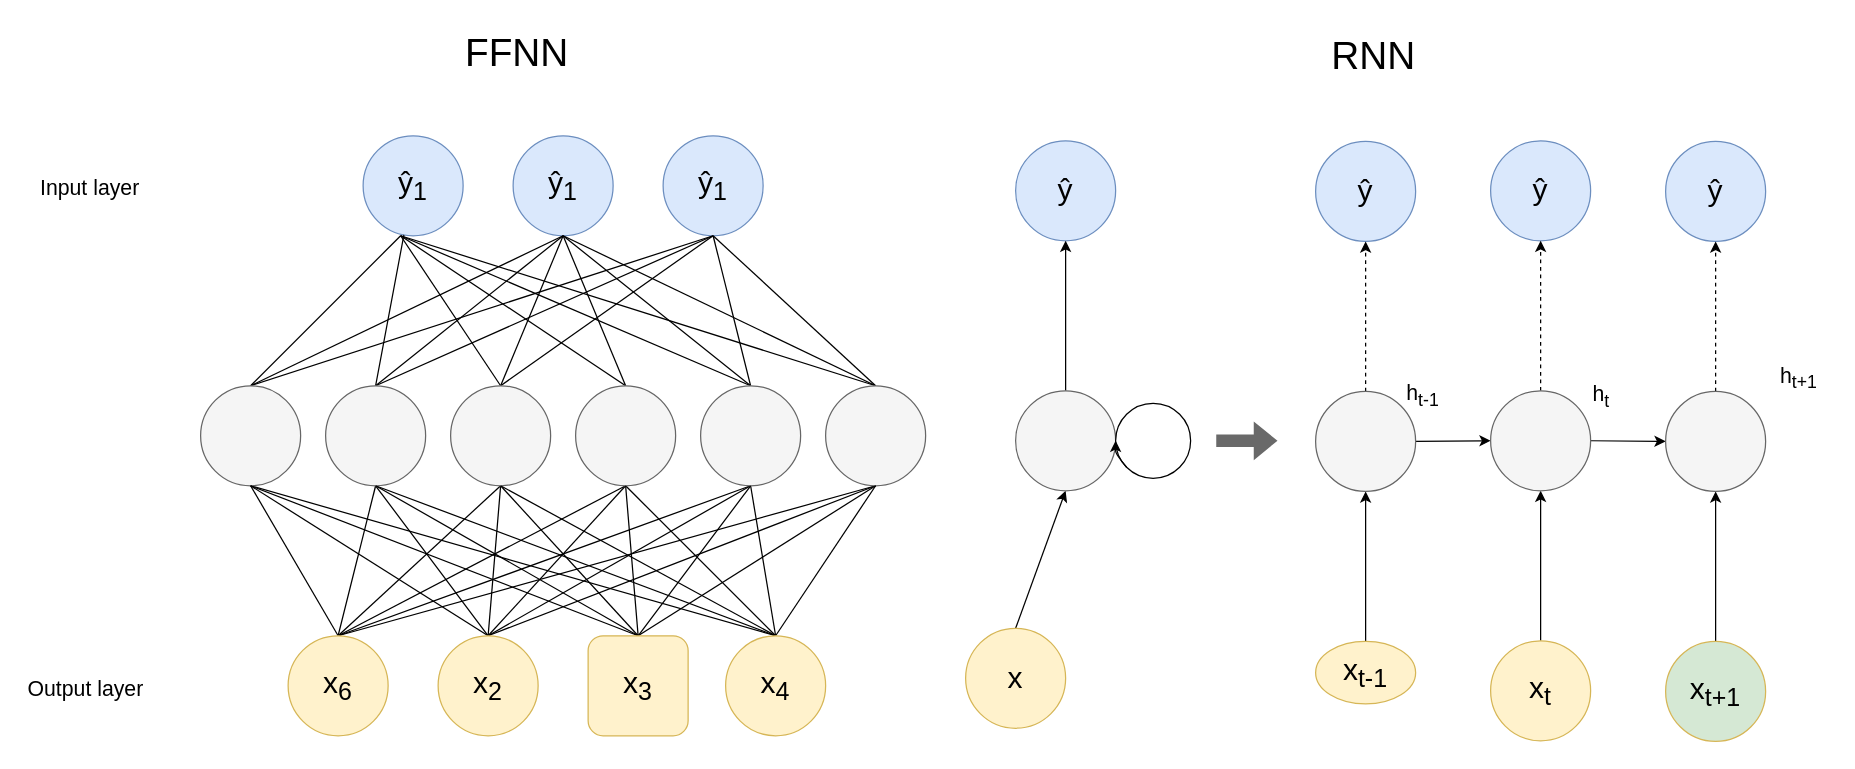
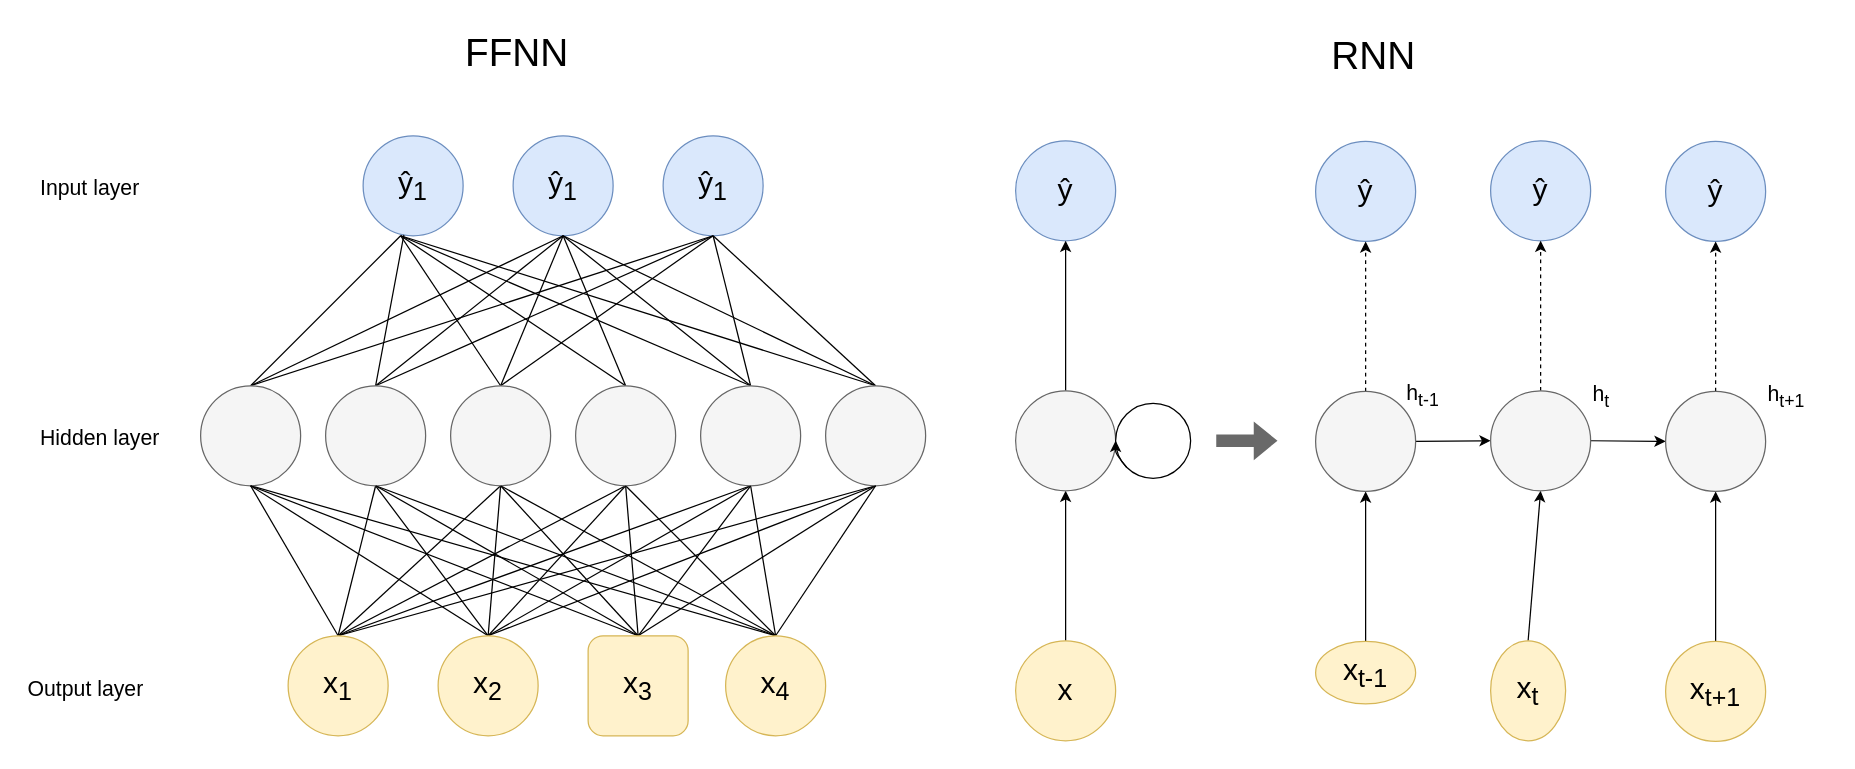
(1809, 373) -> (1797, 391)
none -> (107, 436)
(1016, 678) -> (1066, 691)
(338, 686) -> (338, 686)
(1541, 691) -> (1528, 691)
(1716, 691) -> (1716, 691)
